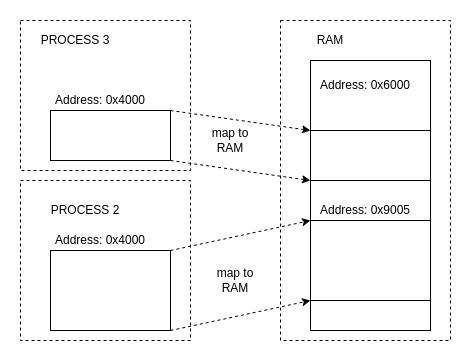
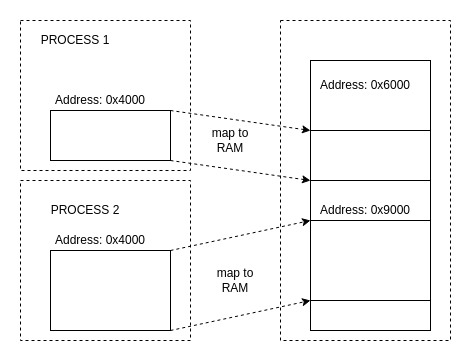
(76, 41) -> (76, 41)
(331, 41) -> none
(366, 211) -> (366, 211)
